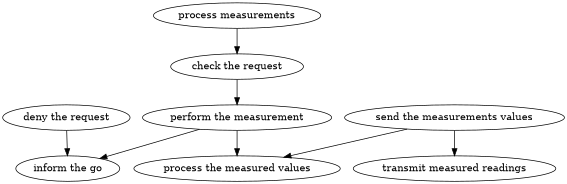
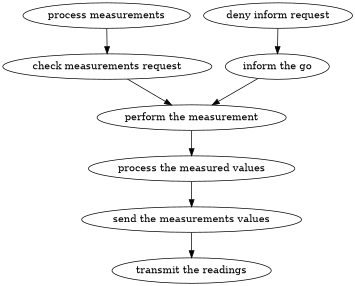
(237, 67) -> (107, 67)
(66, 118) -> (278, 16)
(349, 142) -> (192, 191)
(153, 143) -> (238, 90)
(455, 169) -> (192, 271)
